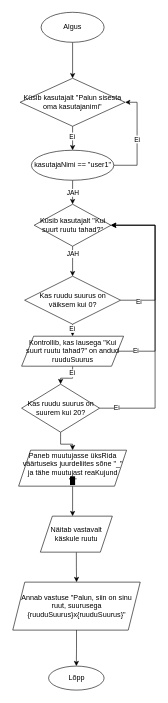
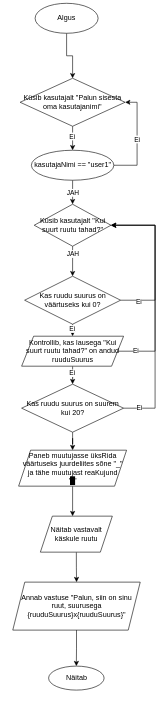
(73, 27) -> (67, 18)
(73, 300) -> (73, 300)
(61, 408) -> (73, 408)
(77, 678) -> (77, 678)
